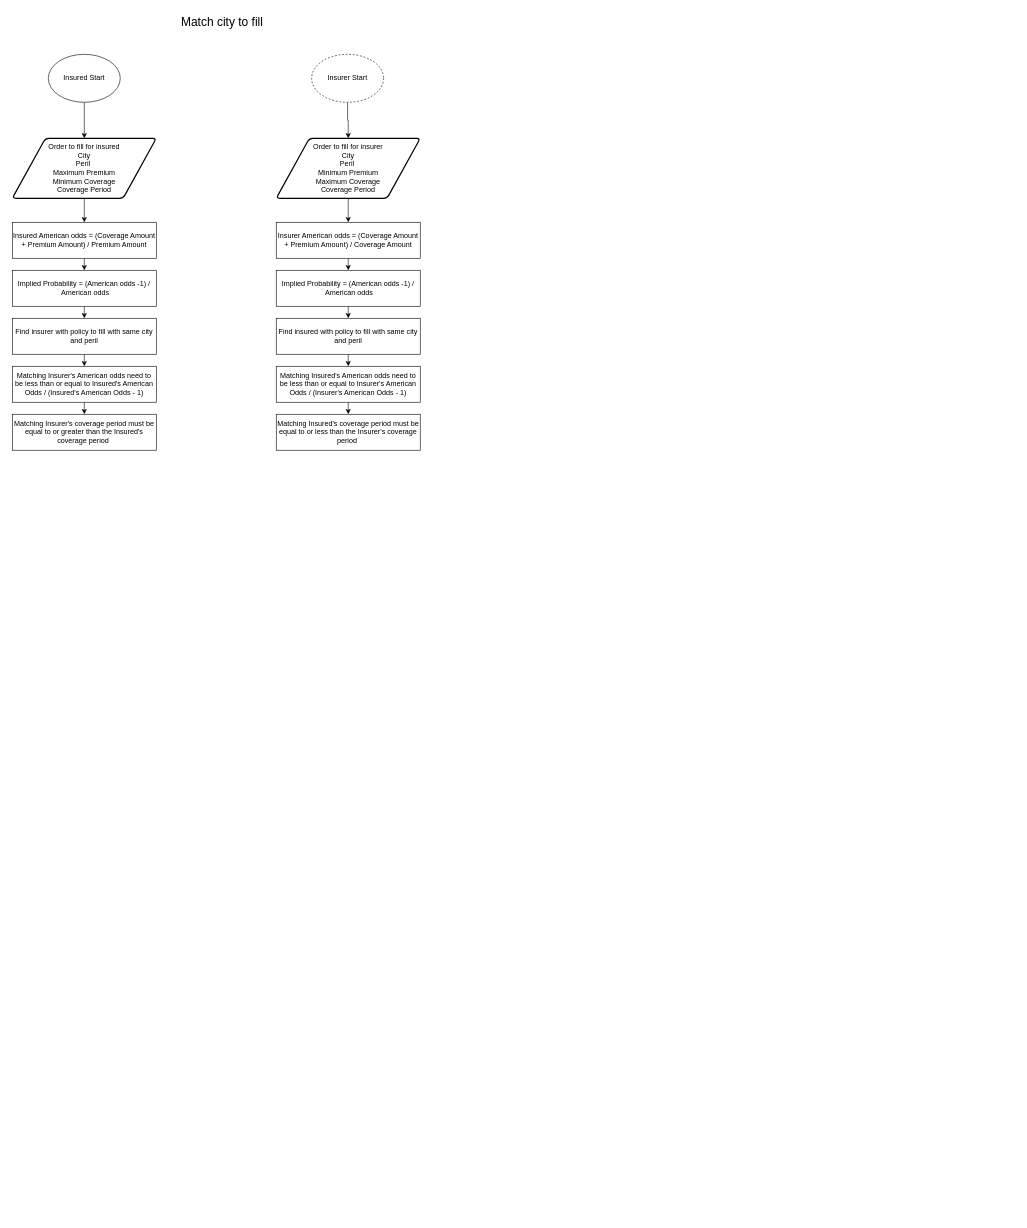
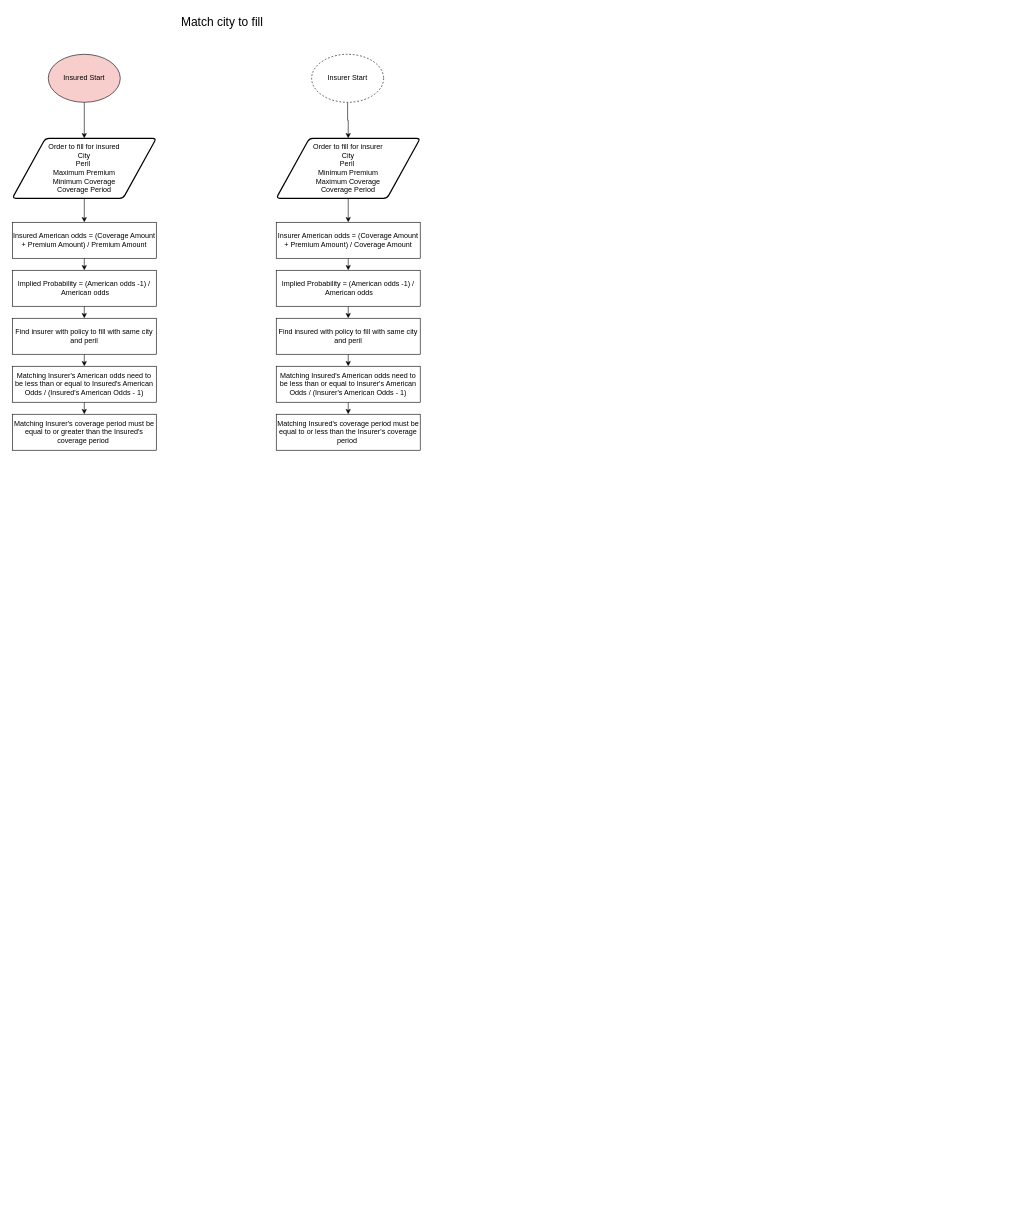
(84, 78) -> (84, 78)
